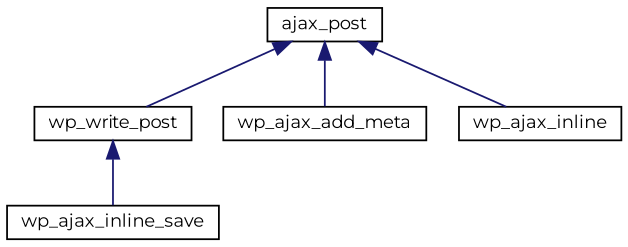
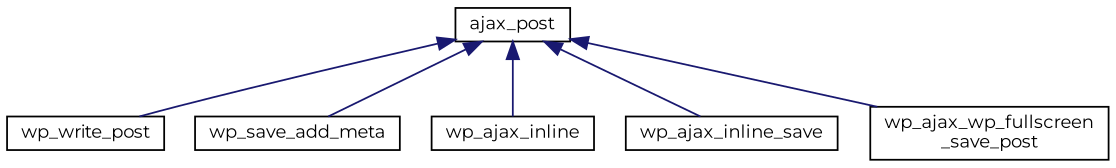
(325, 124) -> (297, 133)
none -> (989, 133)
(113, 182) -> (630, 83)
